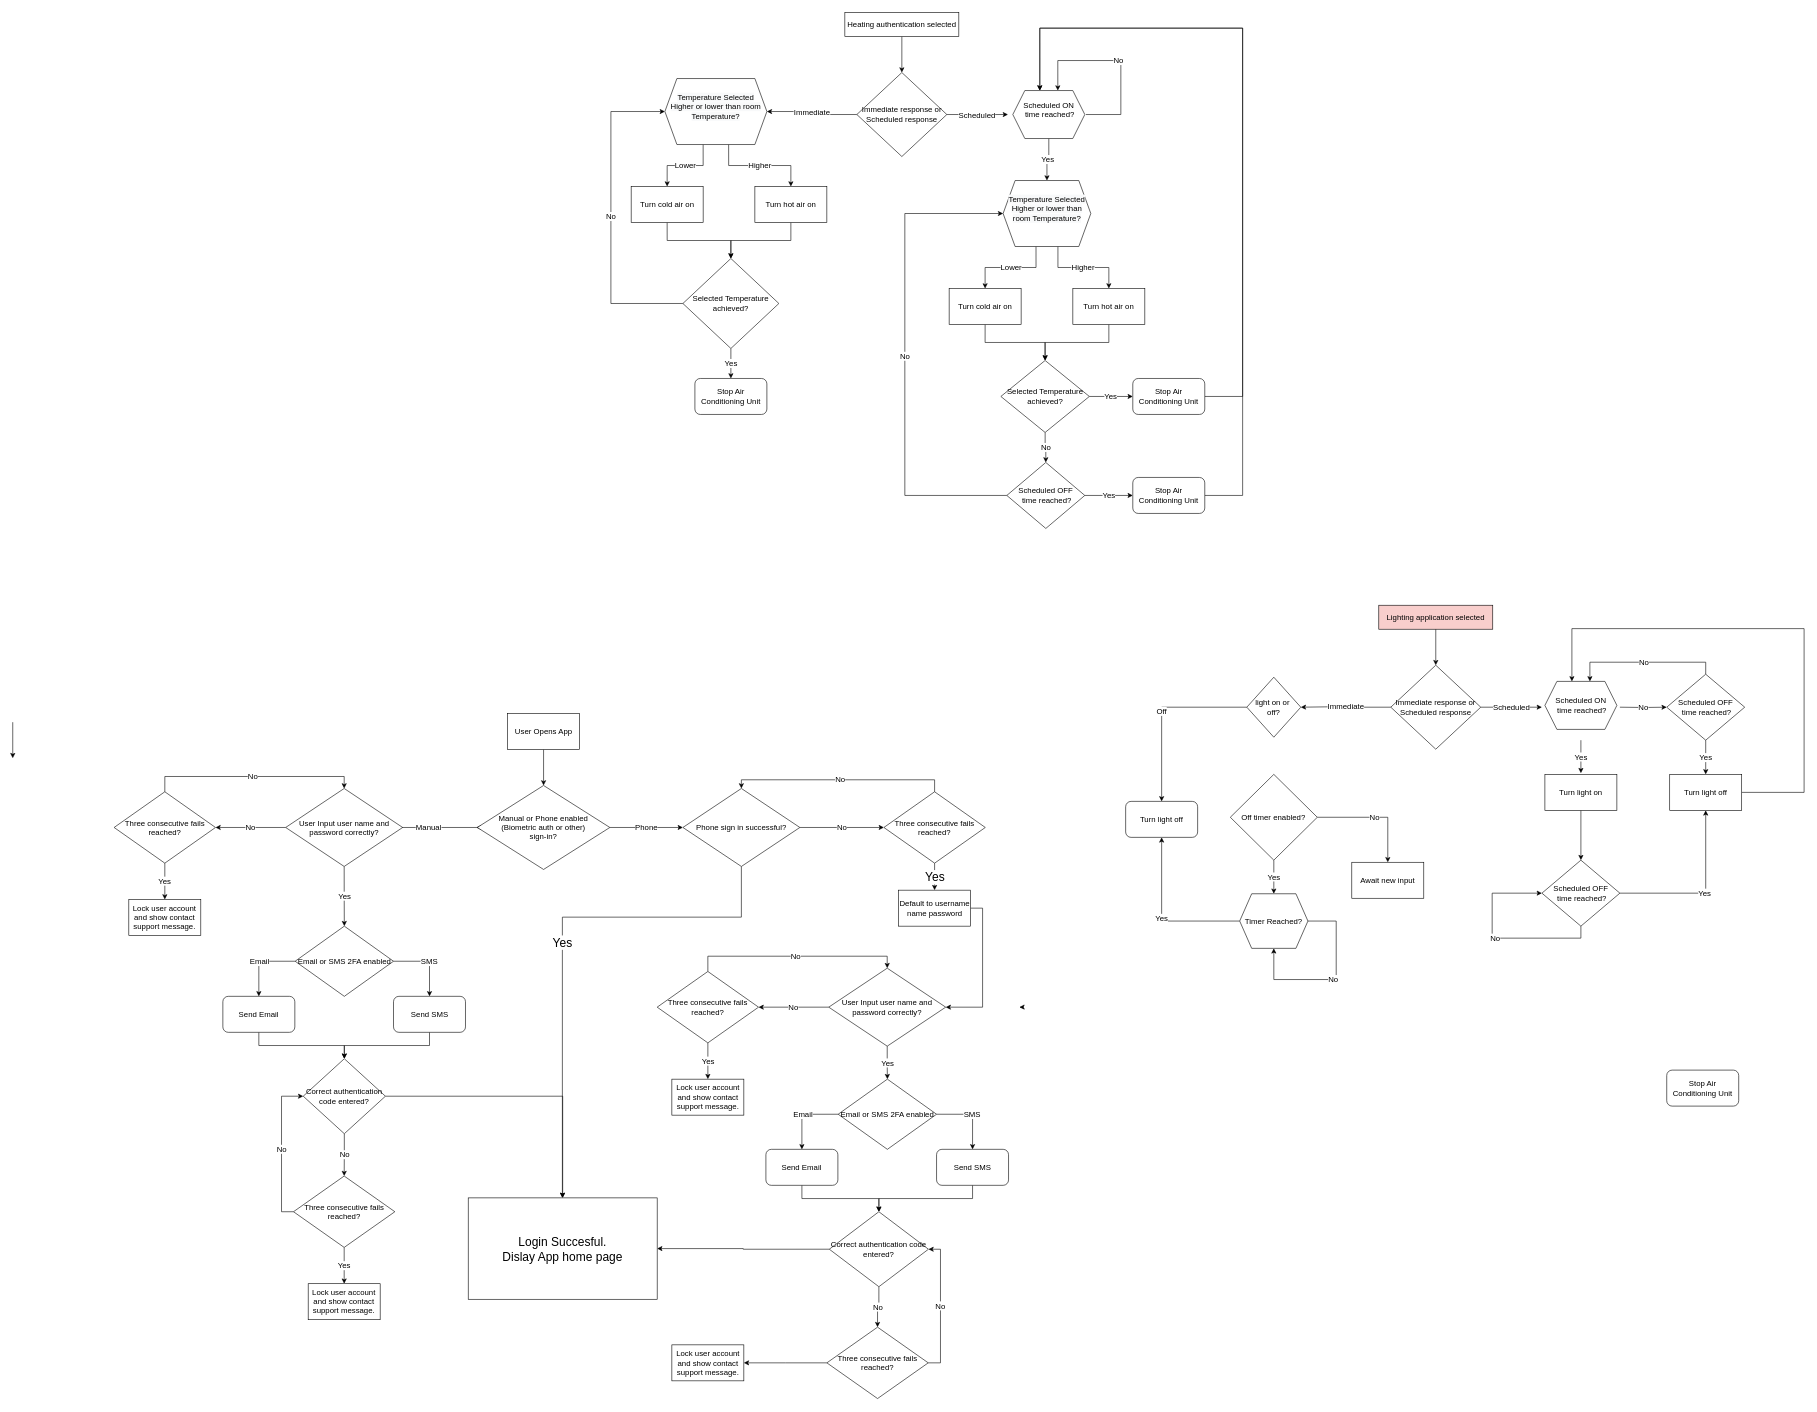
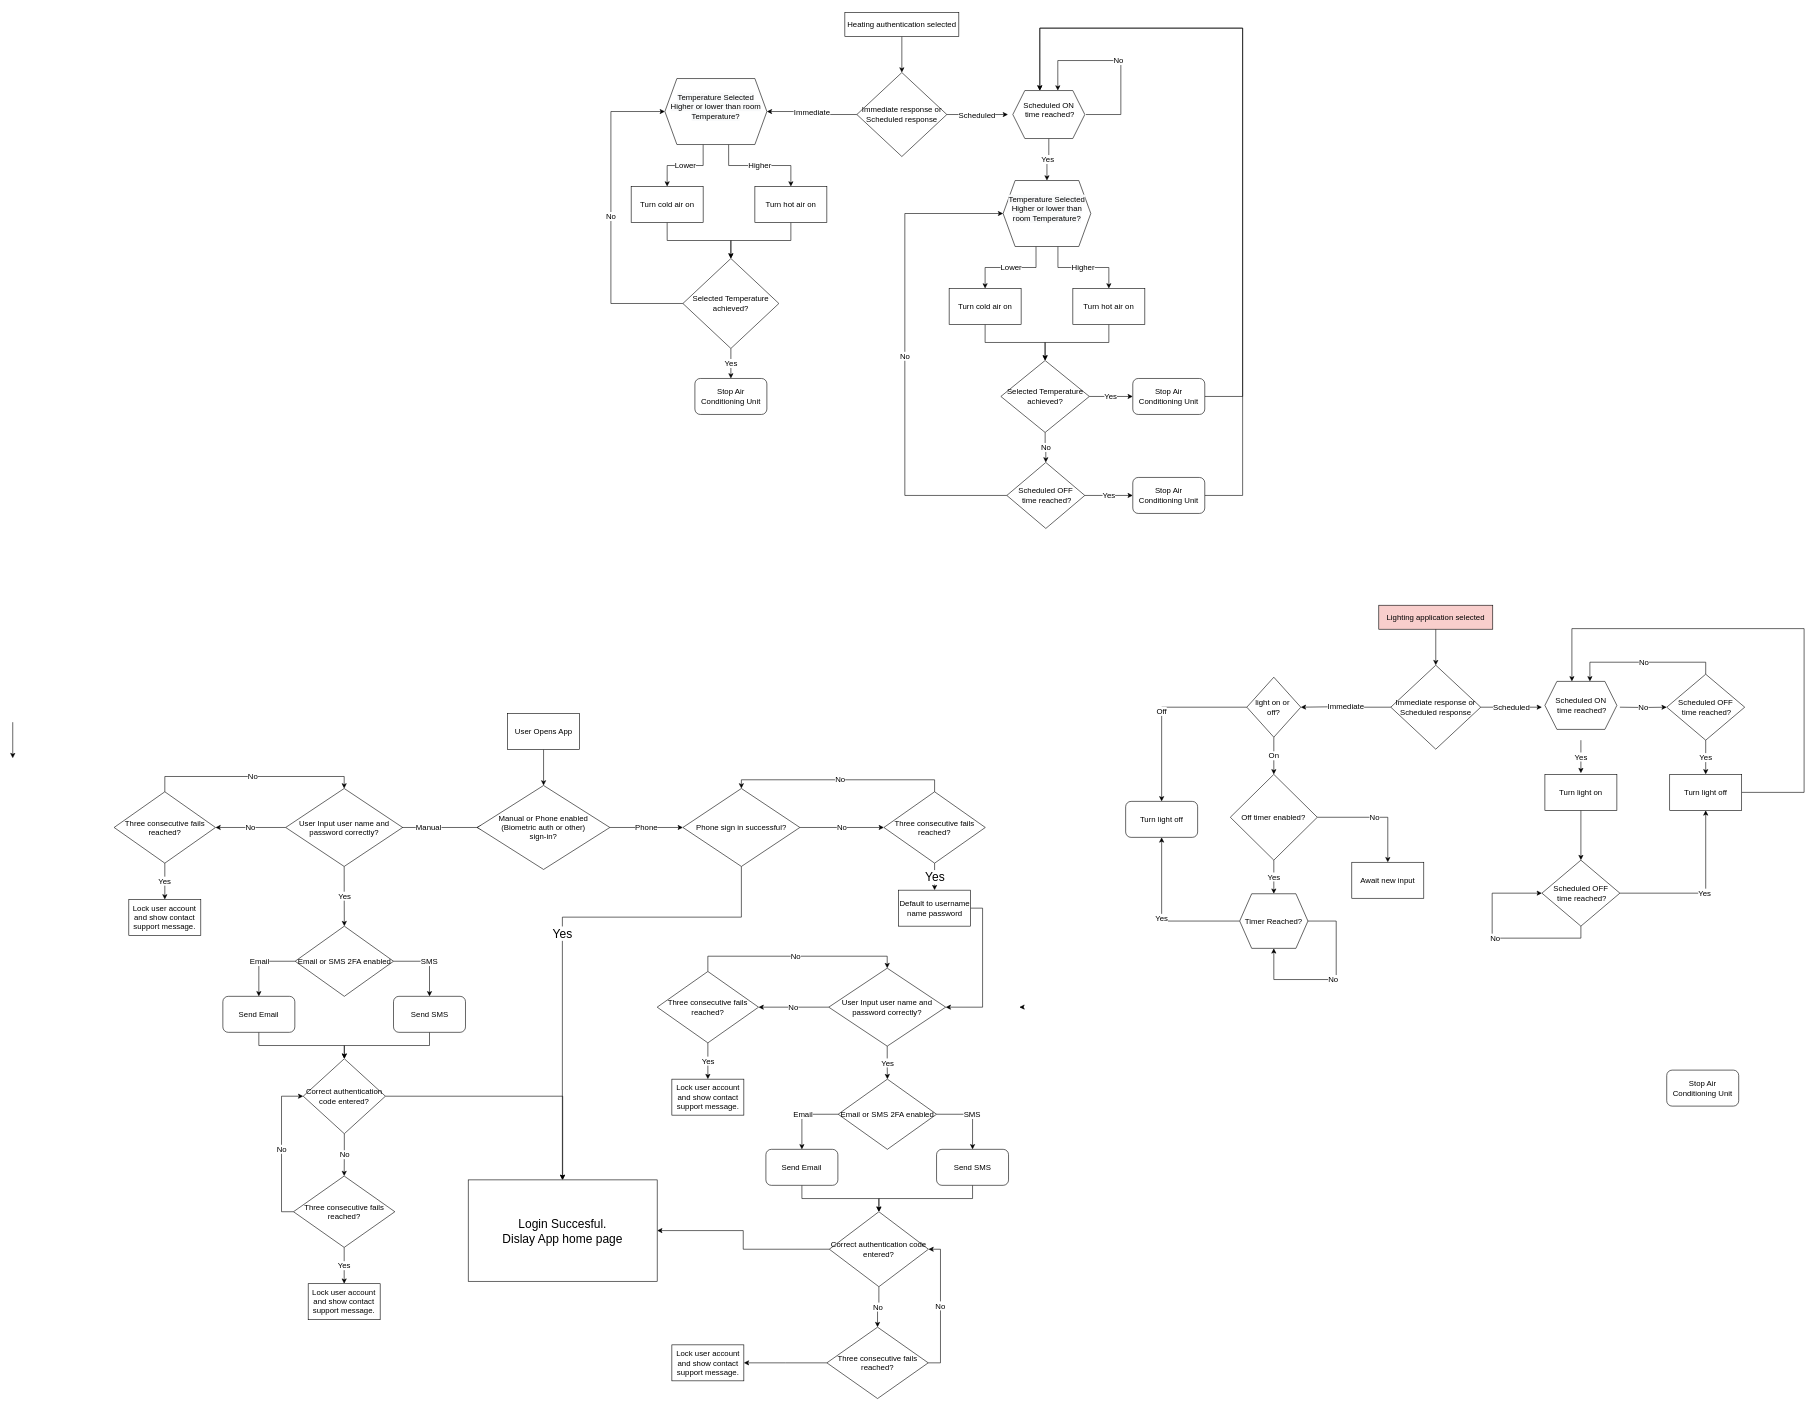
none -> (1274, 755)
(563, 1249) -> (563, 1231)
